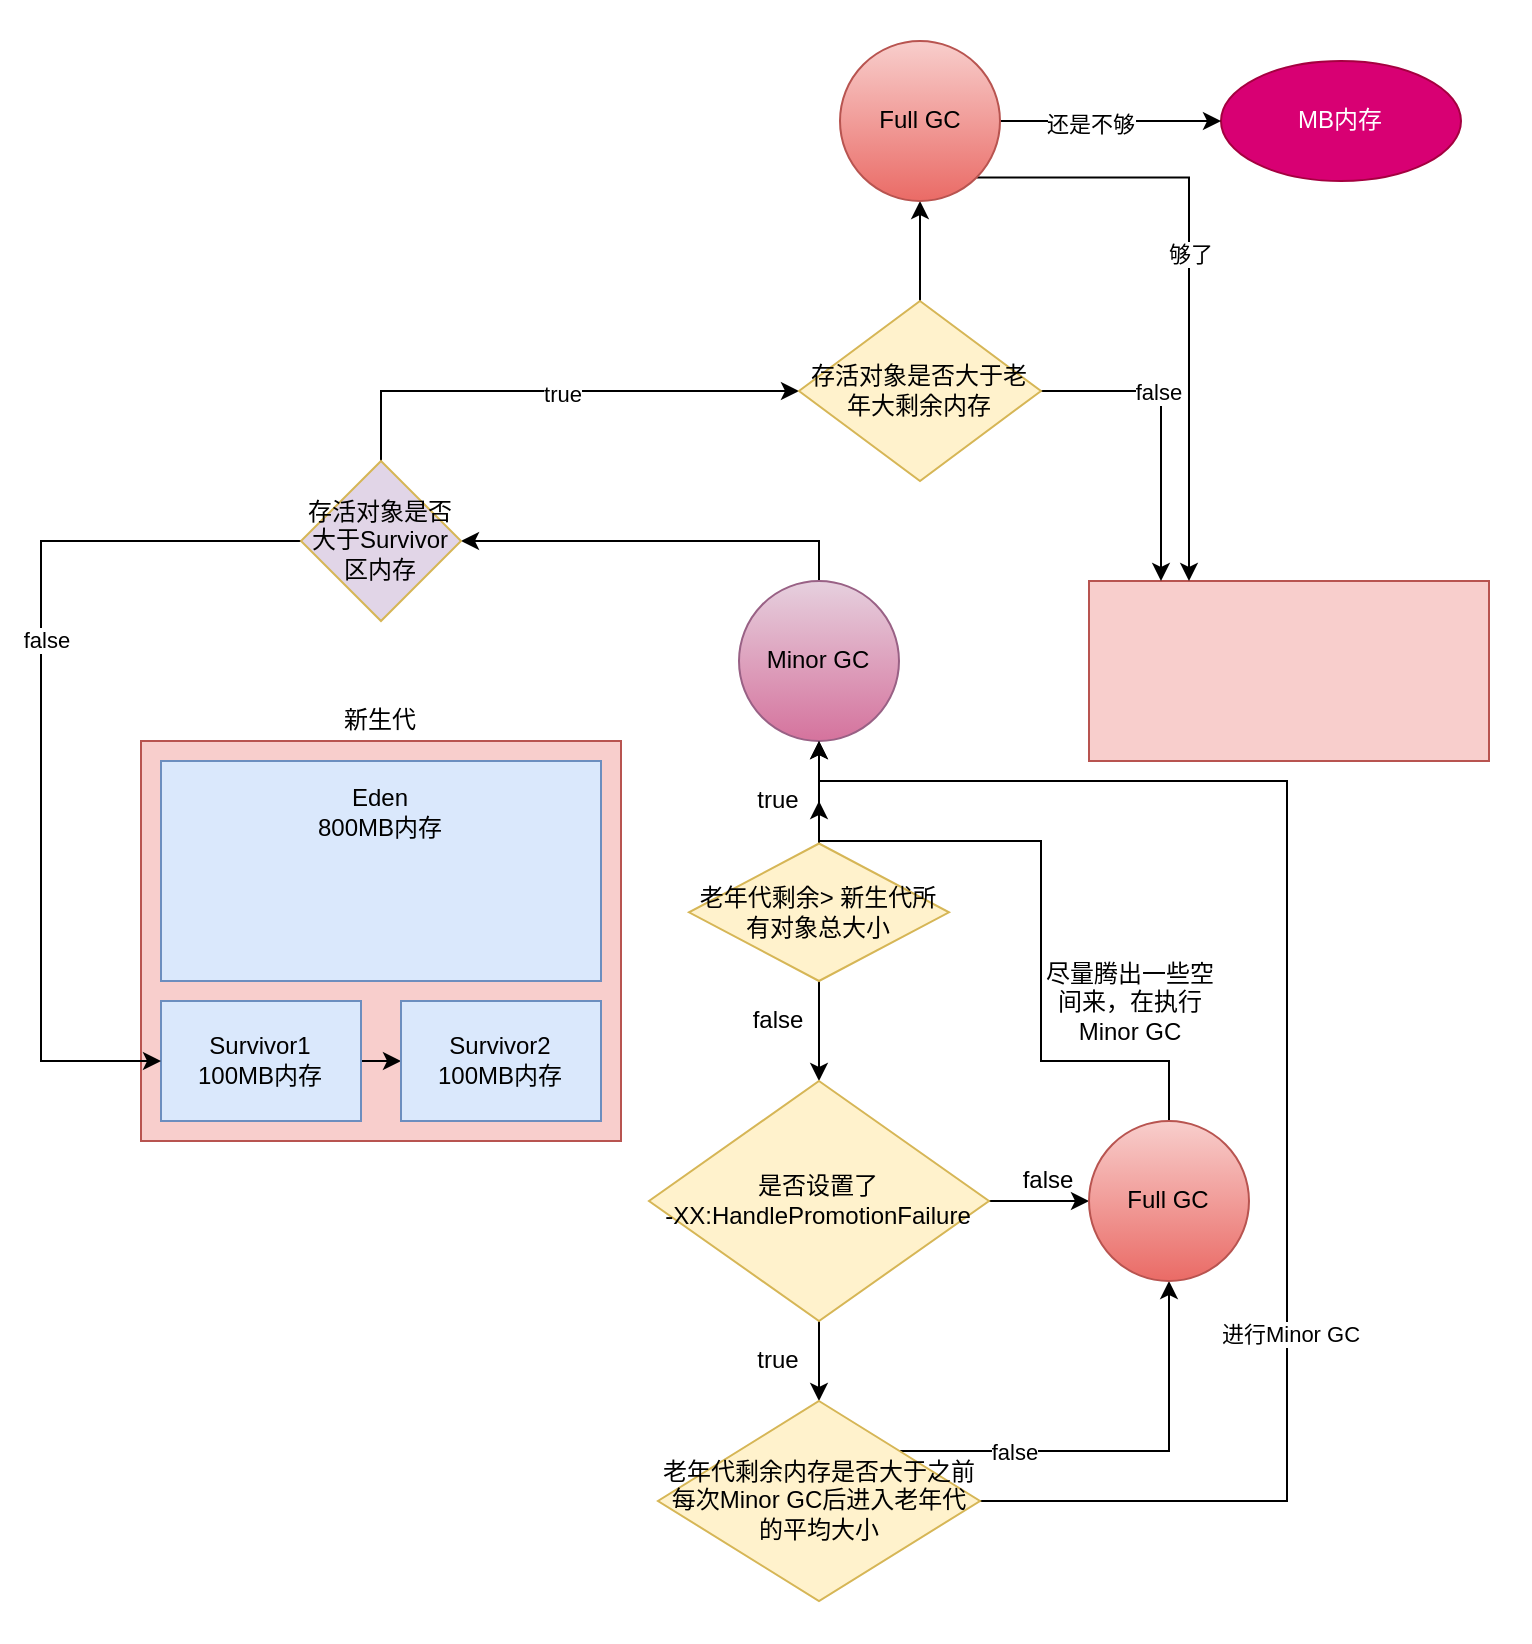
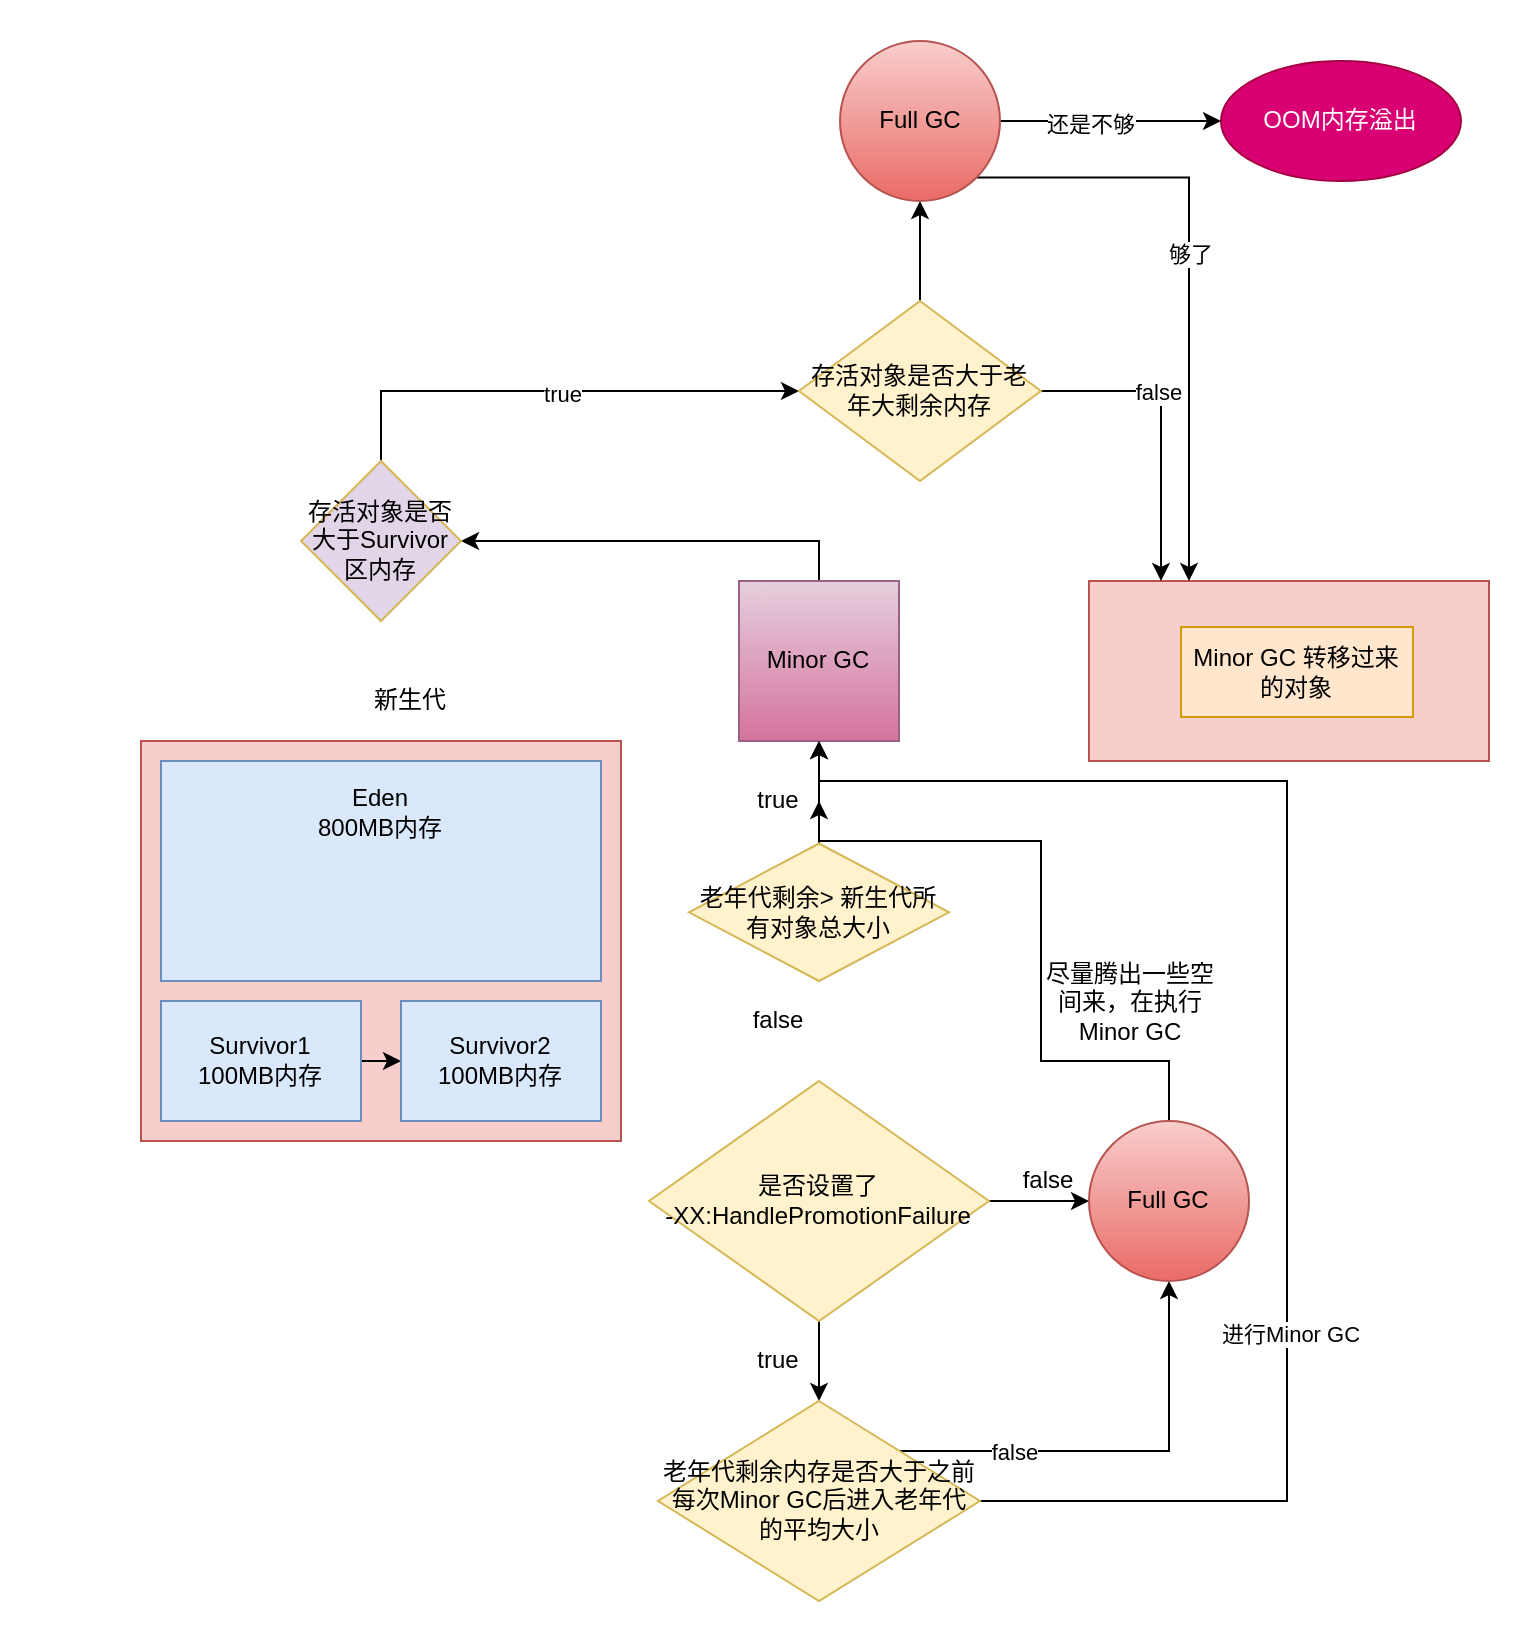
(1341, 121) -> (1341, 121)
(819, 661) -> (819, 661)
none -> (1297, 672)
(381, 721) -> (411, 701)
(41, 724) -> none
(819, 1024) -> none
